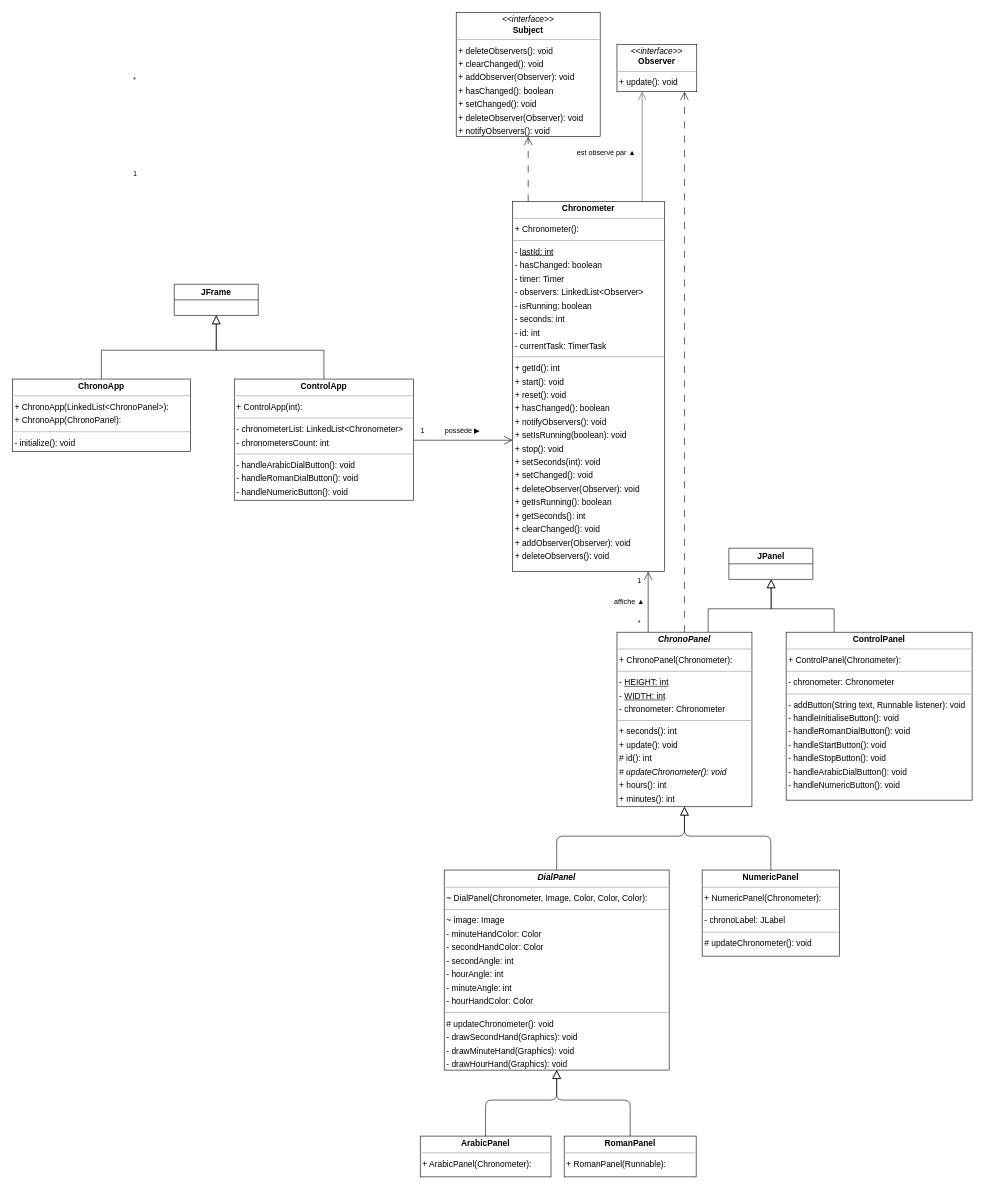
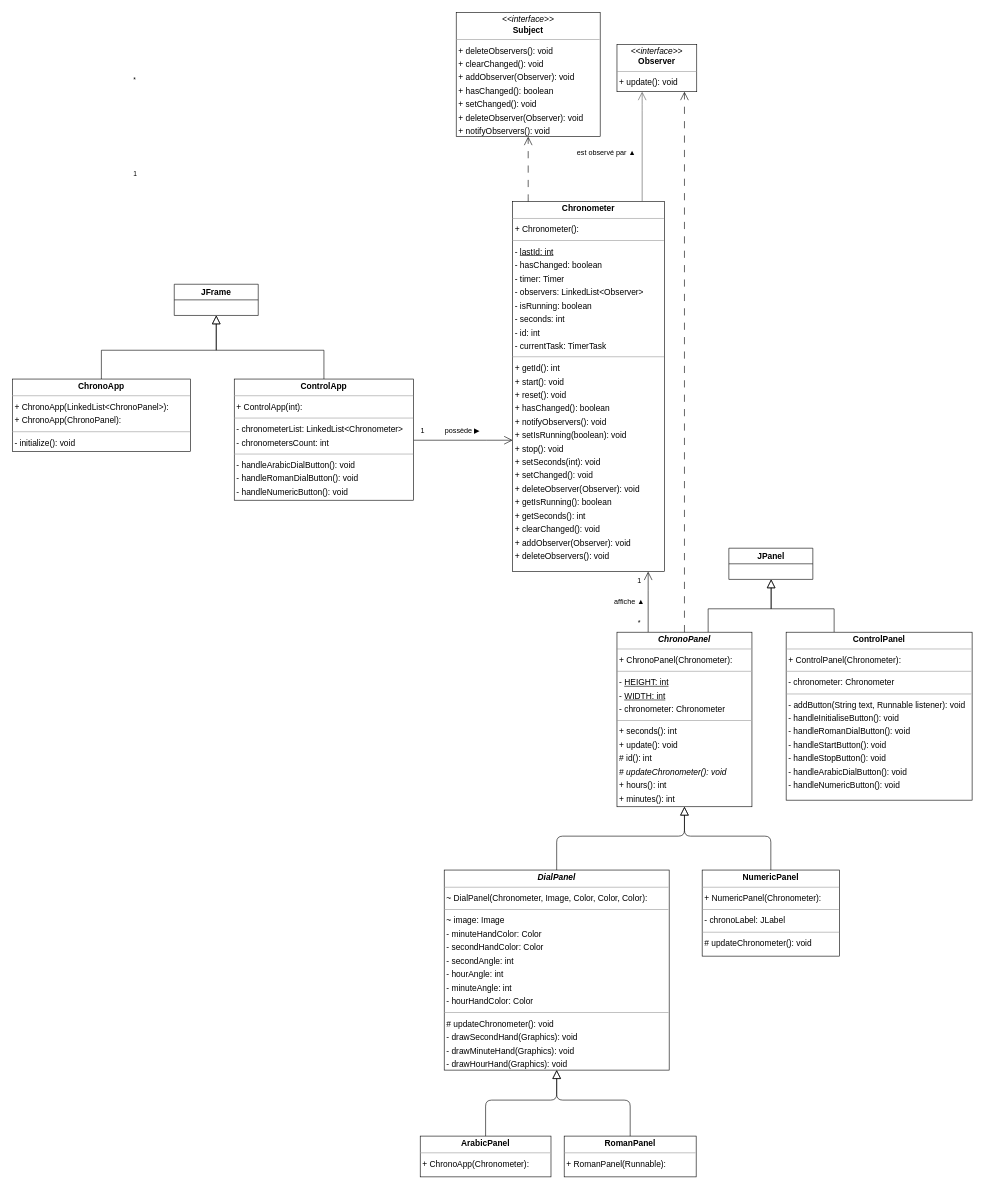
(479, 1146) -> (477, 1146)
